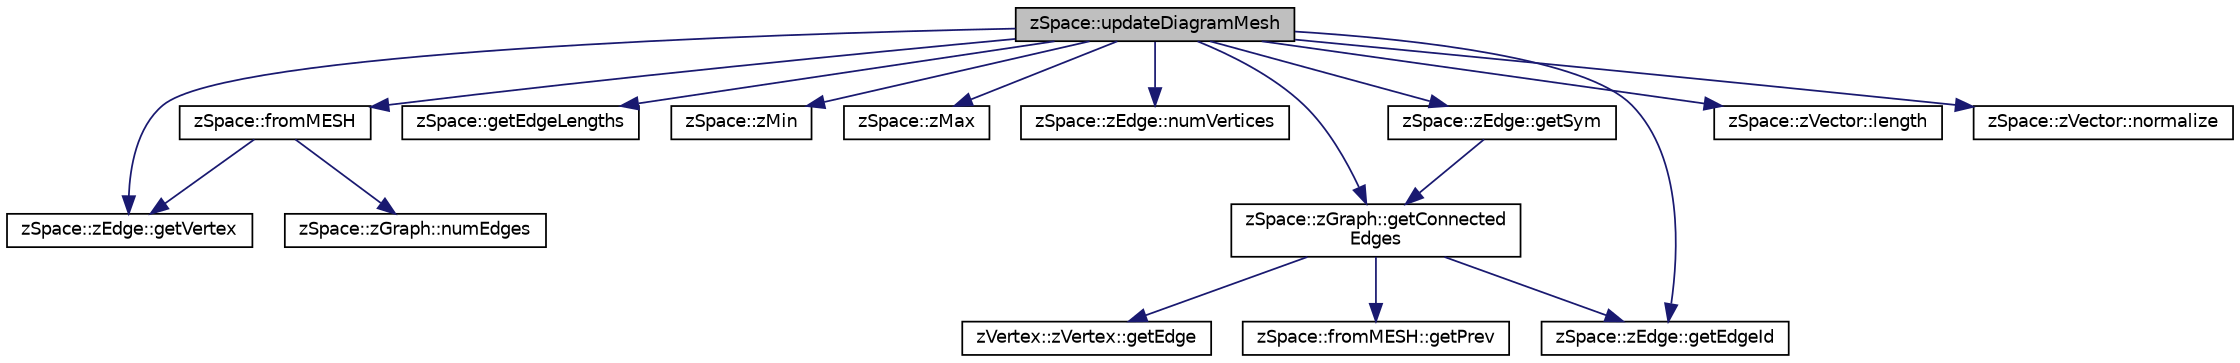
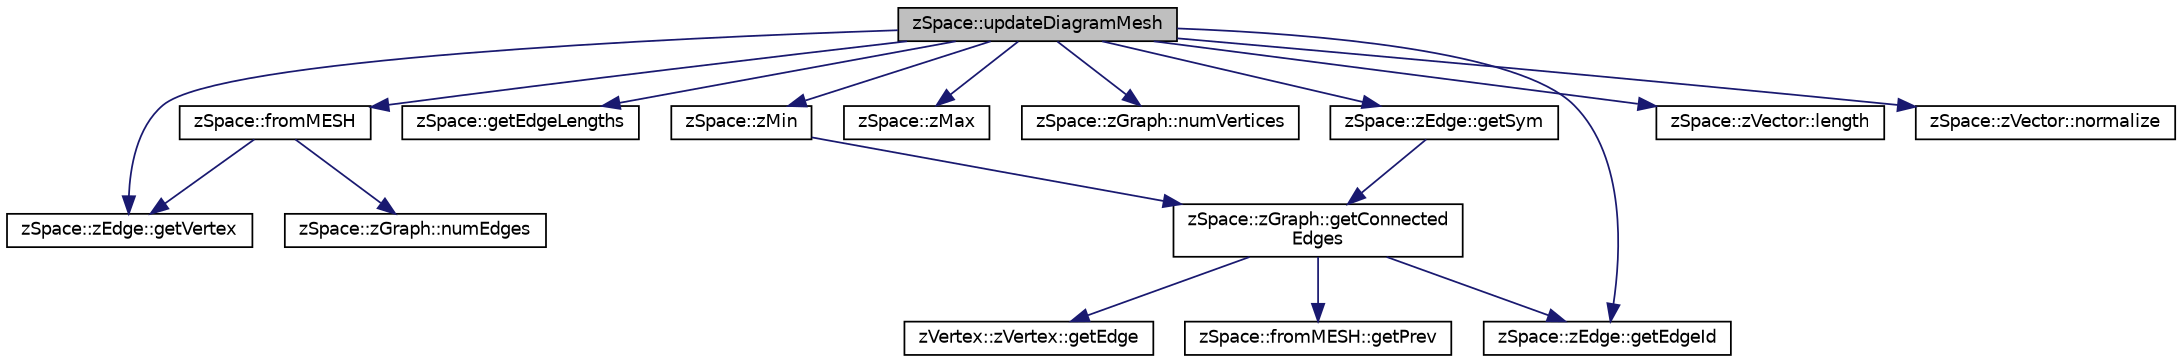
(1294, 97) -> (988, 169)
(1155, 123) -> (1160, 123)
